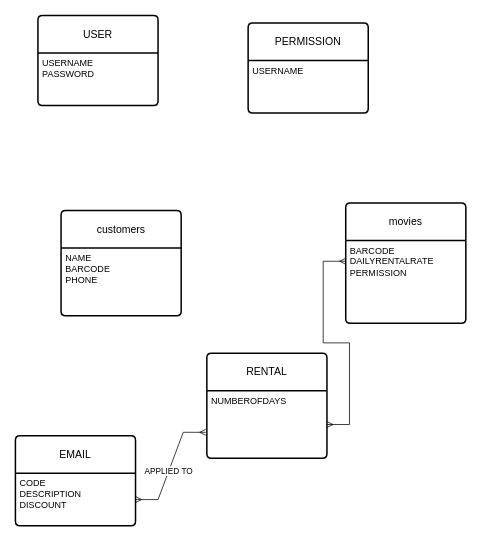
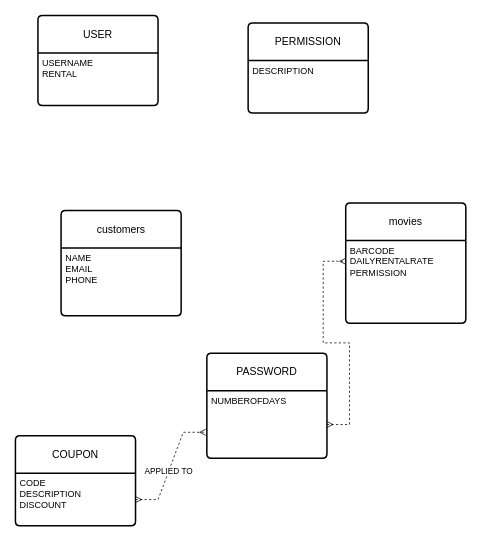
(63, 69) -> (63, 69)
(273, 71) -> (280, 71)
(83, 269) -> (78, 269)
(337, 343) -> (337, 343)
(267, 372) -> (267, 372)
(180, 439) -> (180, 439)
(75, 454) -> (75, 454)
